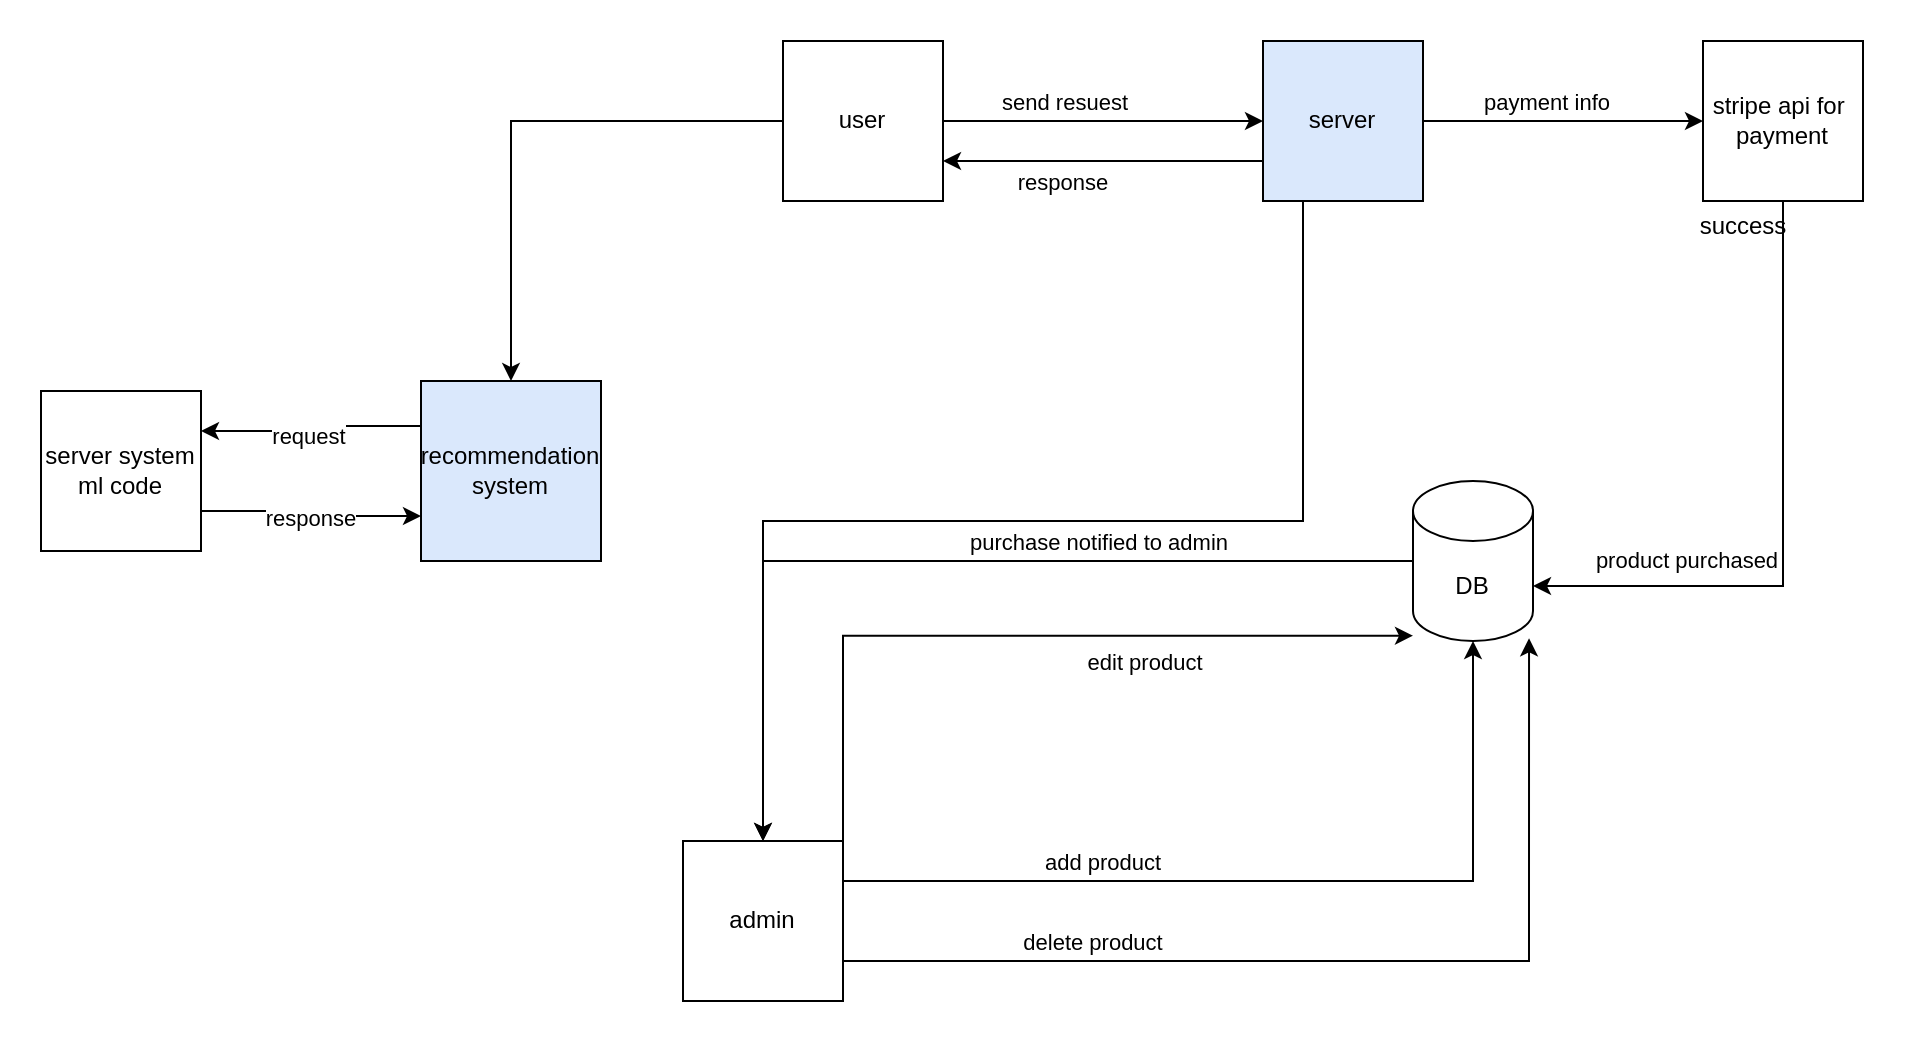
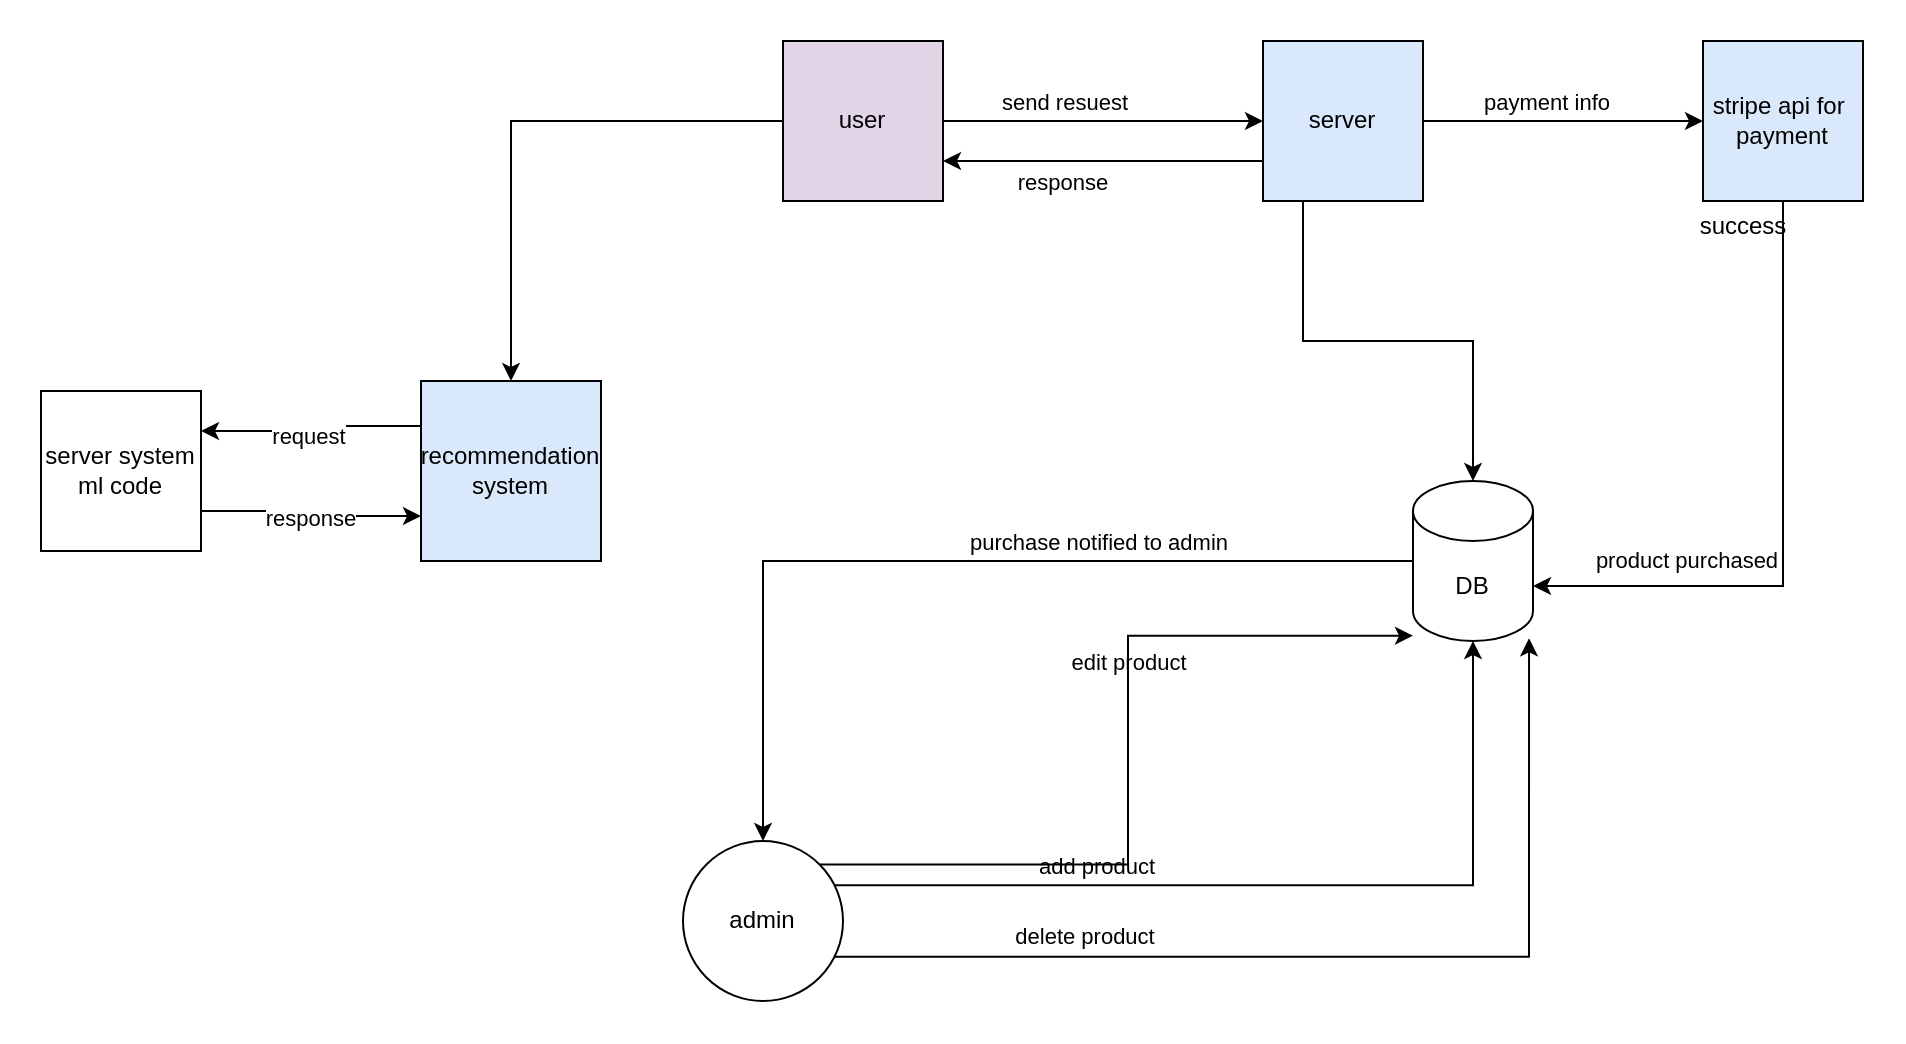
(863, 121) -> (863, 121)
(1783, 121) -> (1783, 121)
(1107, 521) -> (1450, 341)
(763, 921) -> (763, 921)
